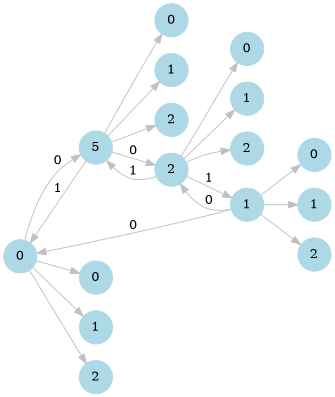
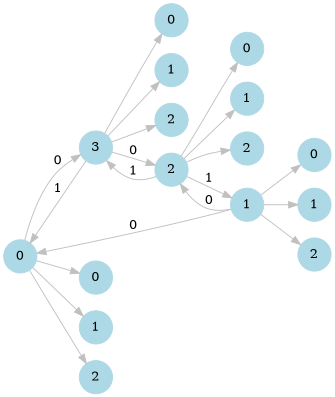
(96, 148) -> (96, 148)
